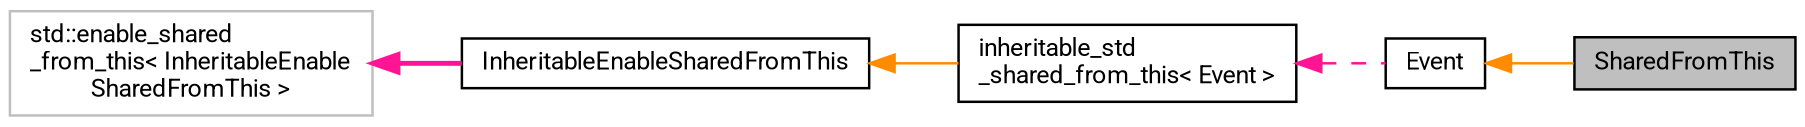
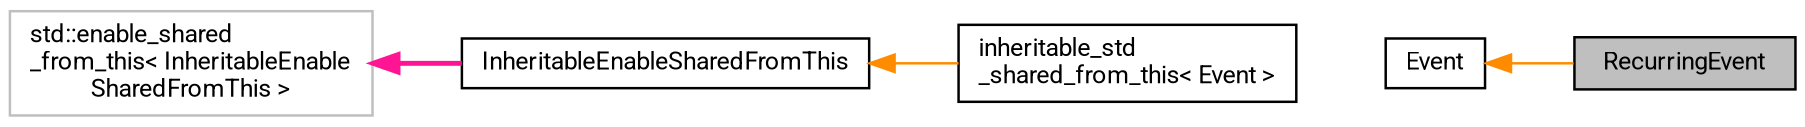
(1354, 63) -> none
(1685, 63) -> (1685, 63)
